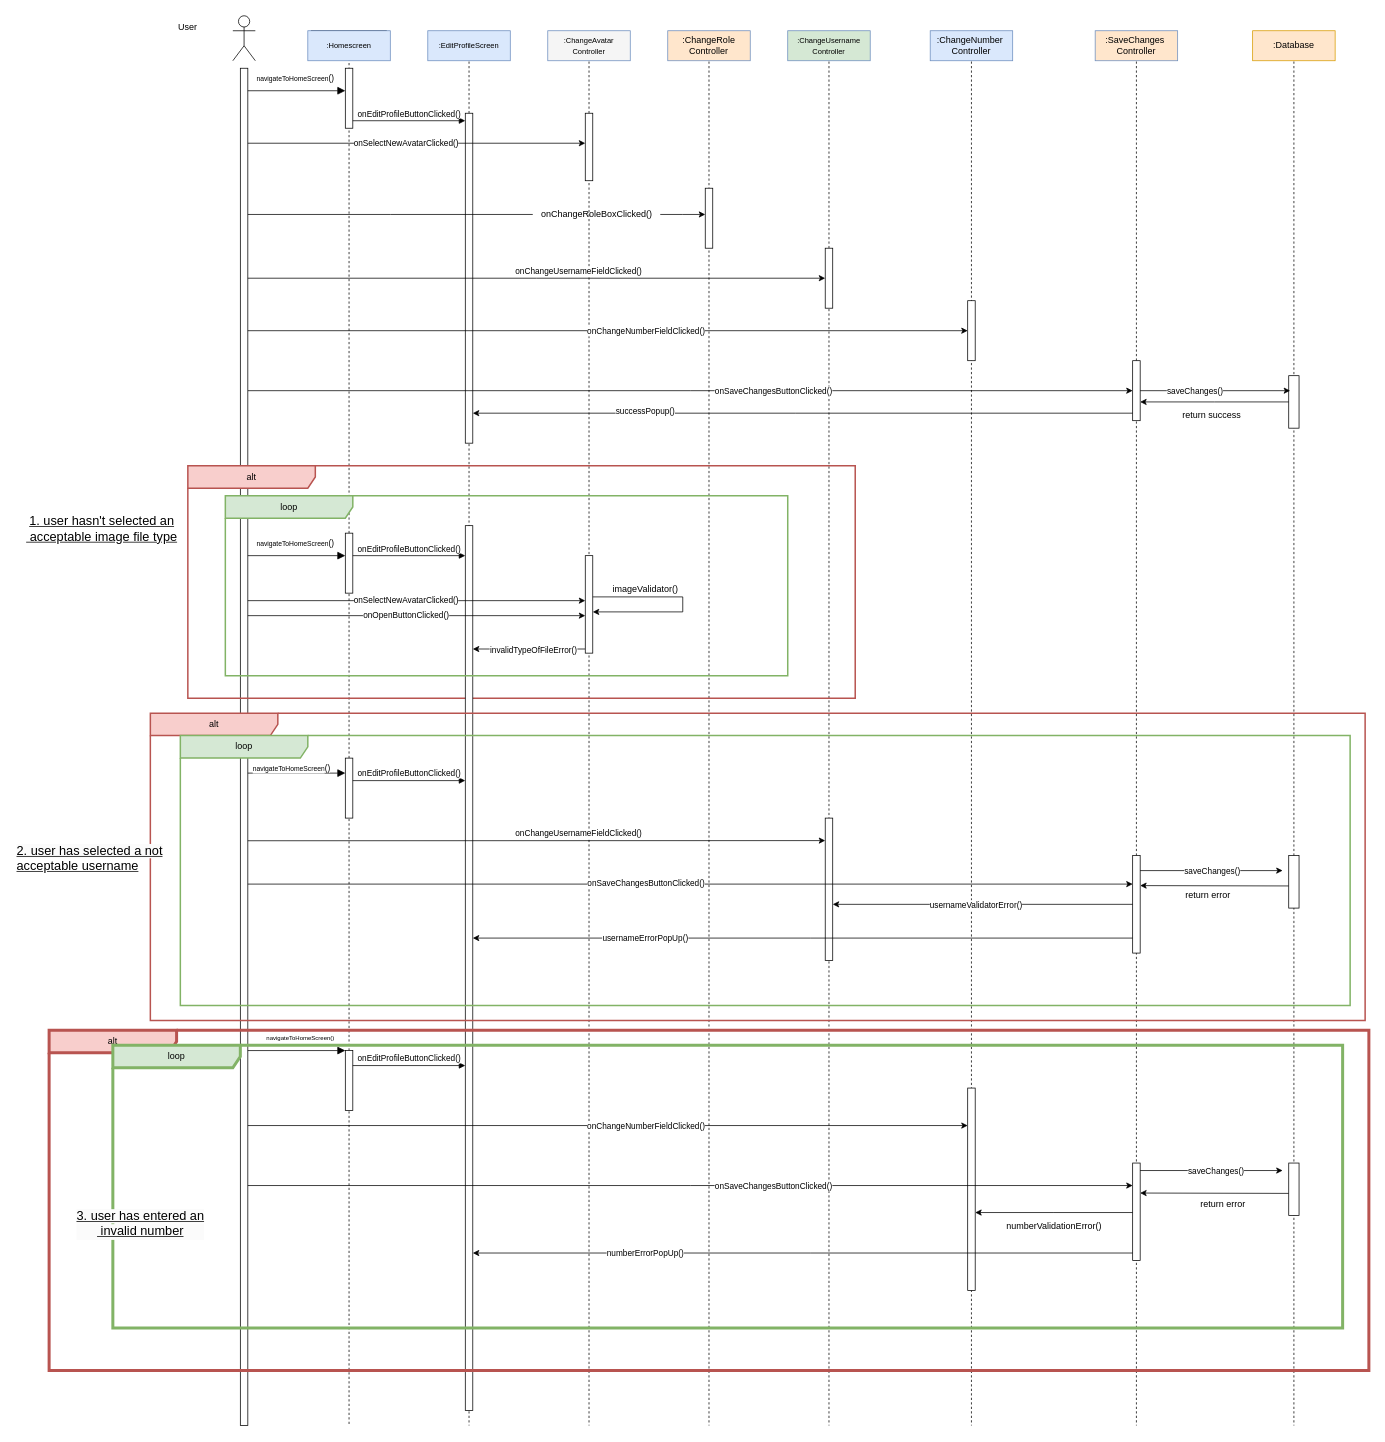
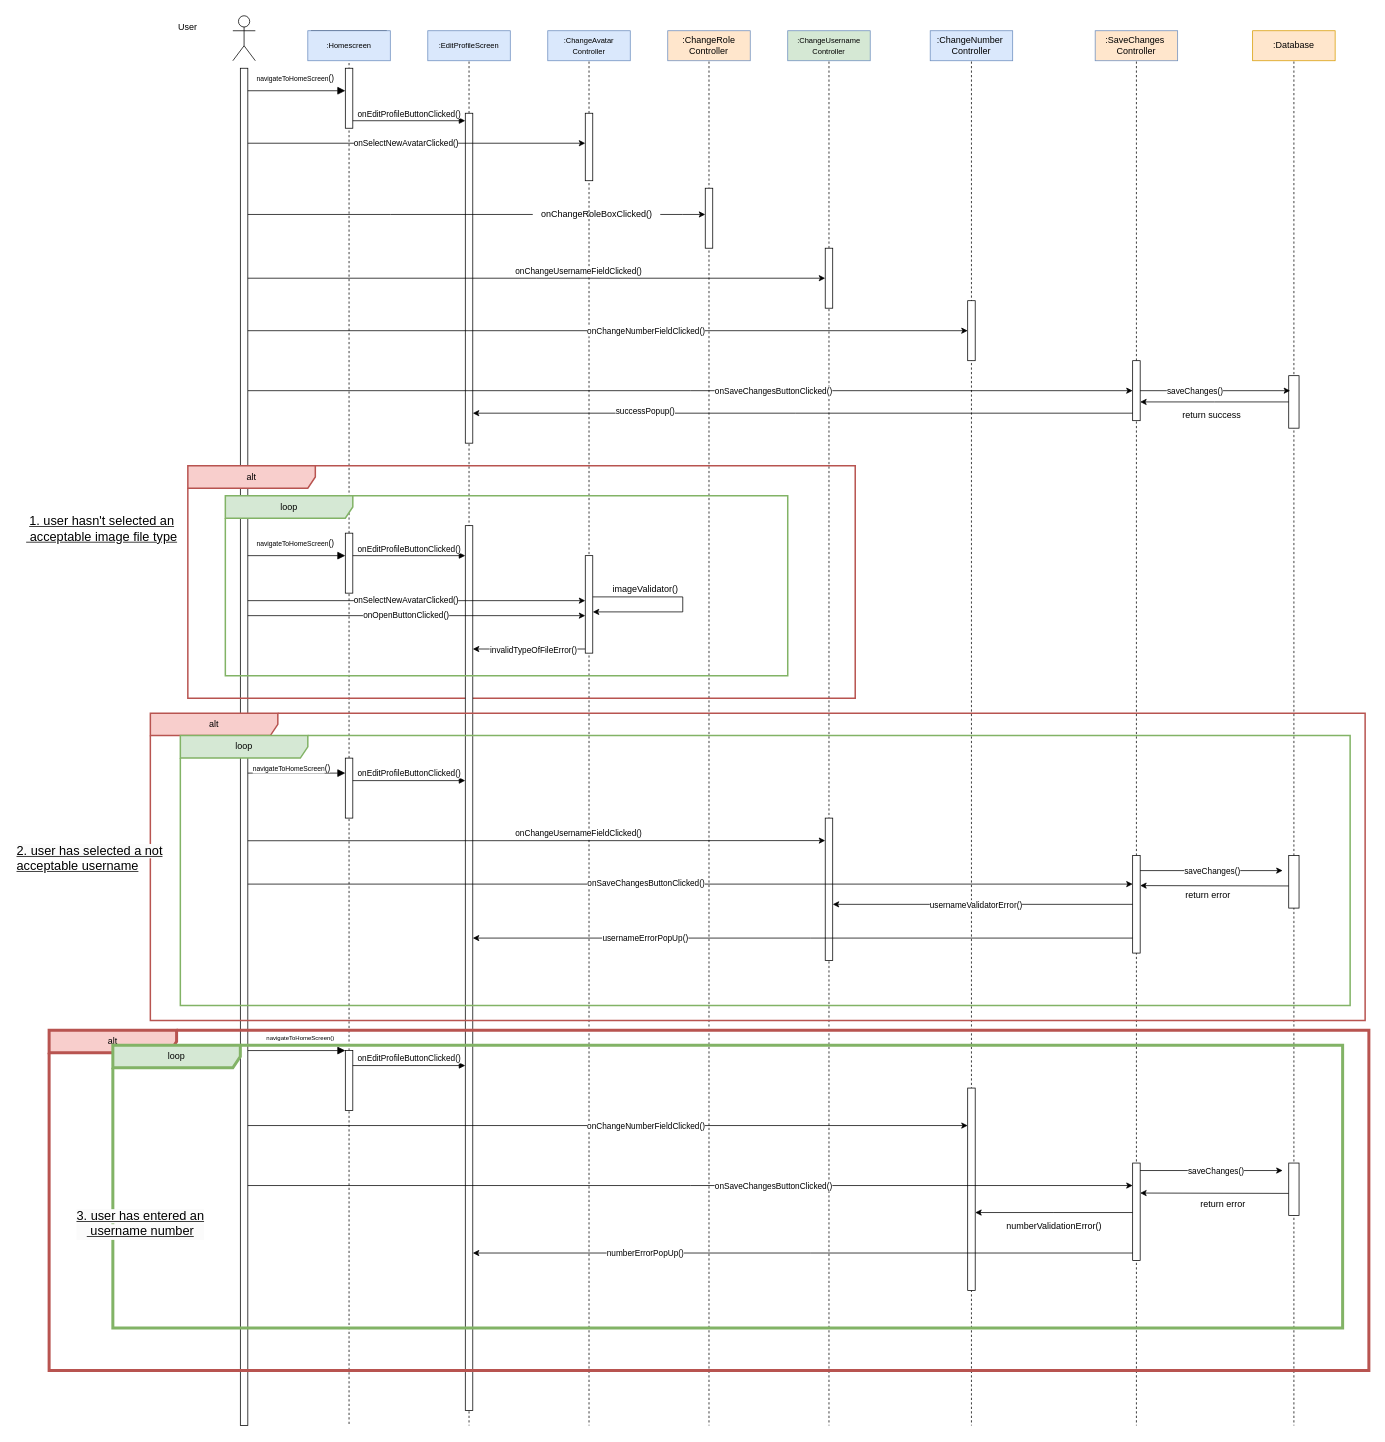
(589, 45) -> (589, 45)
(126, 1220) -> (126, 1220)
